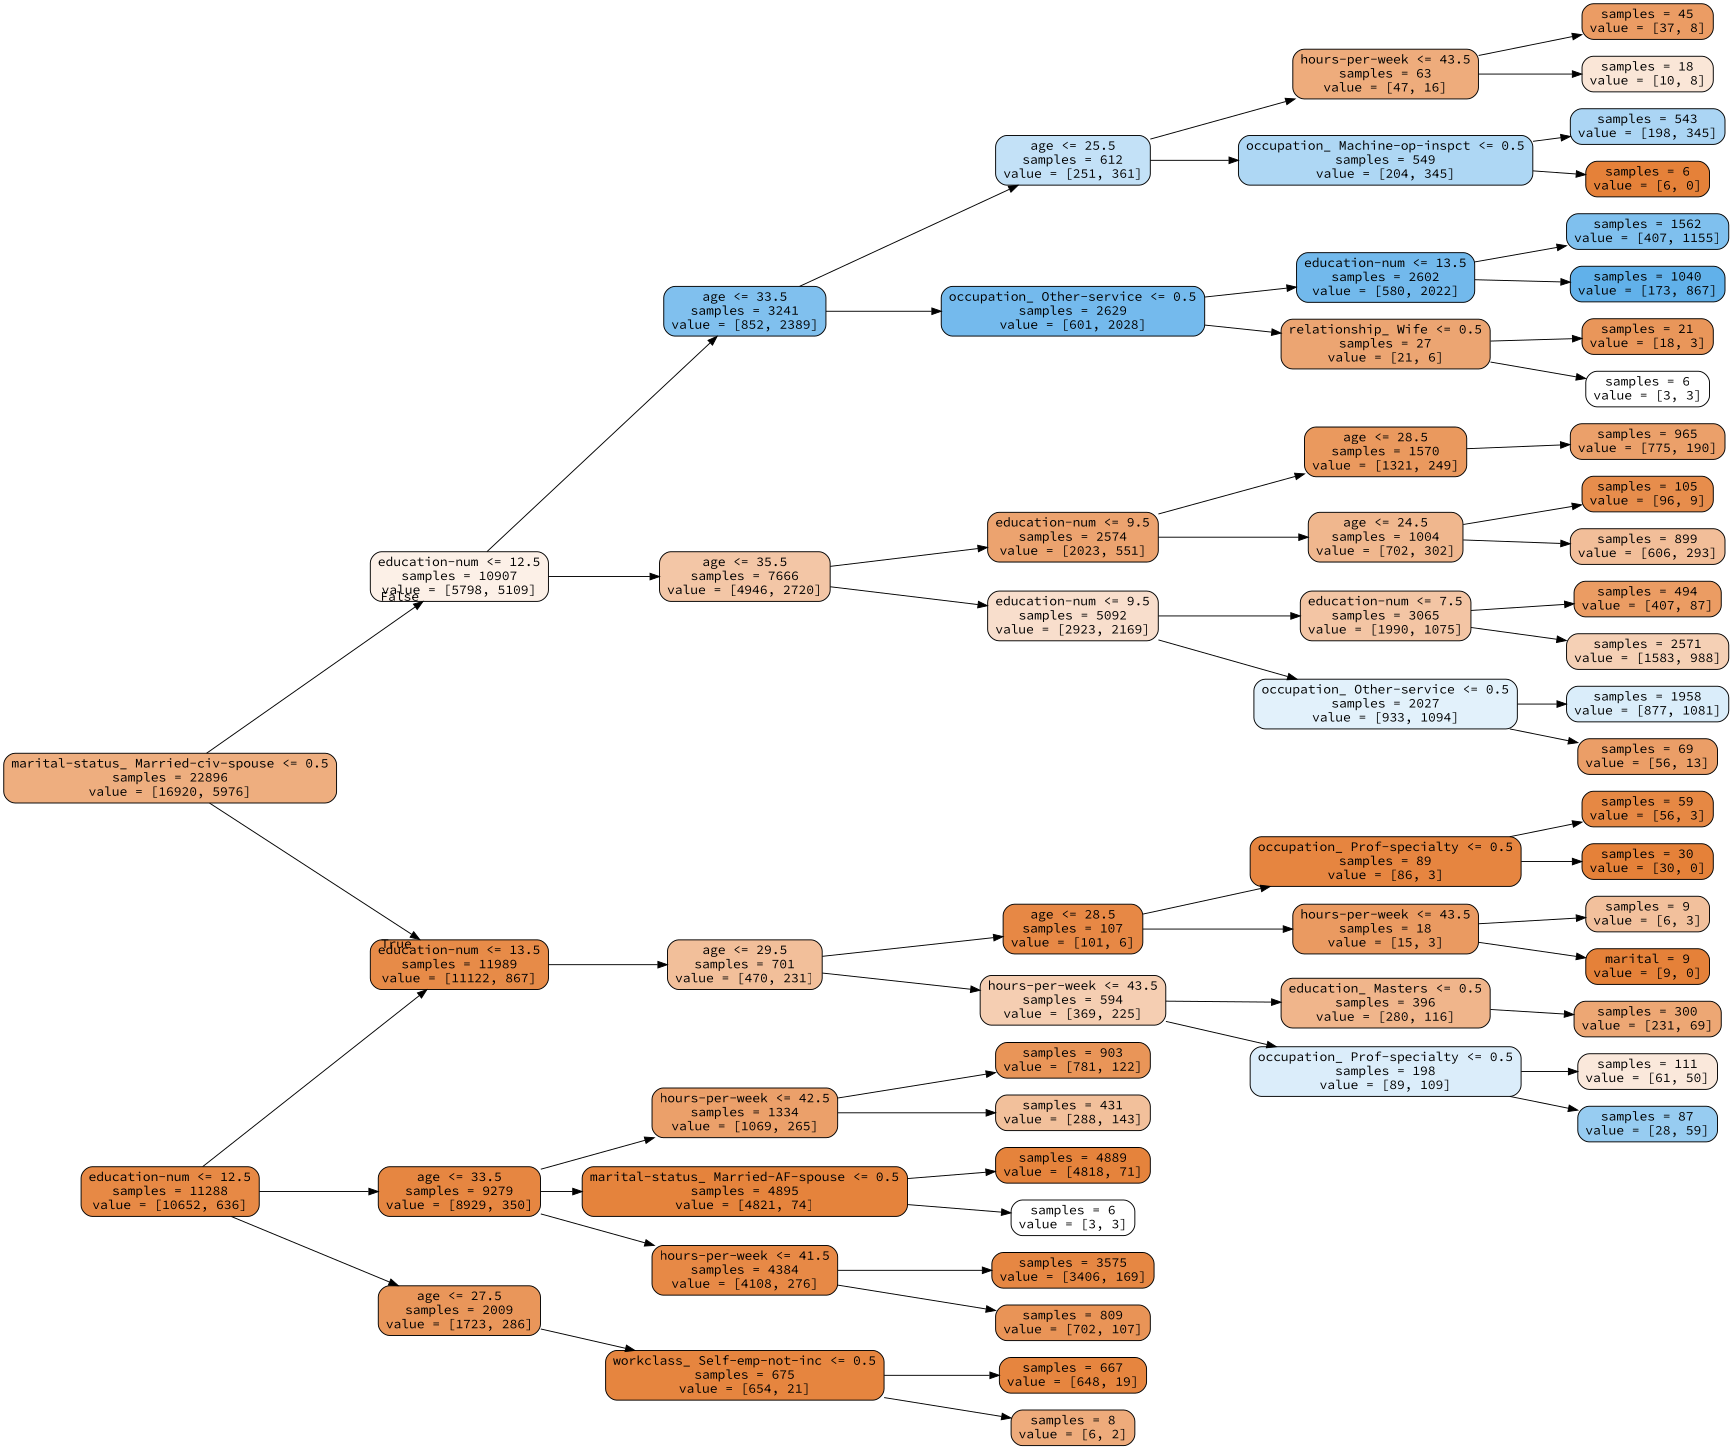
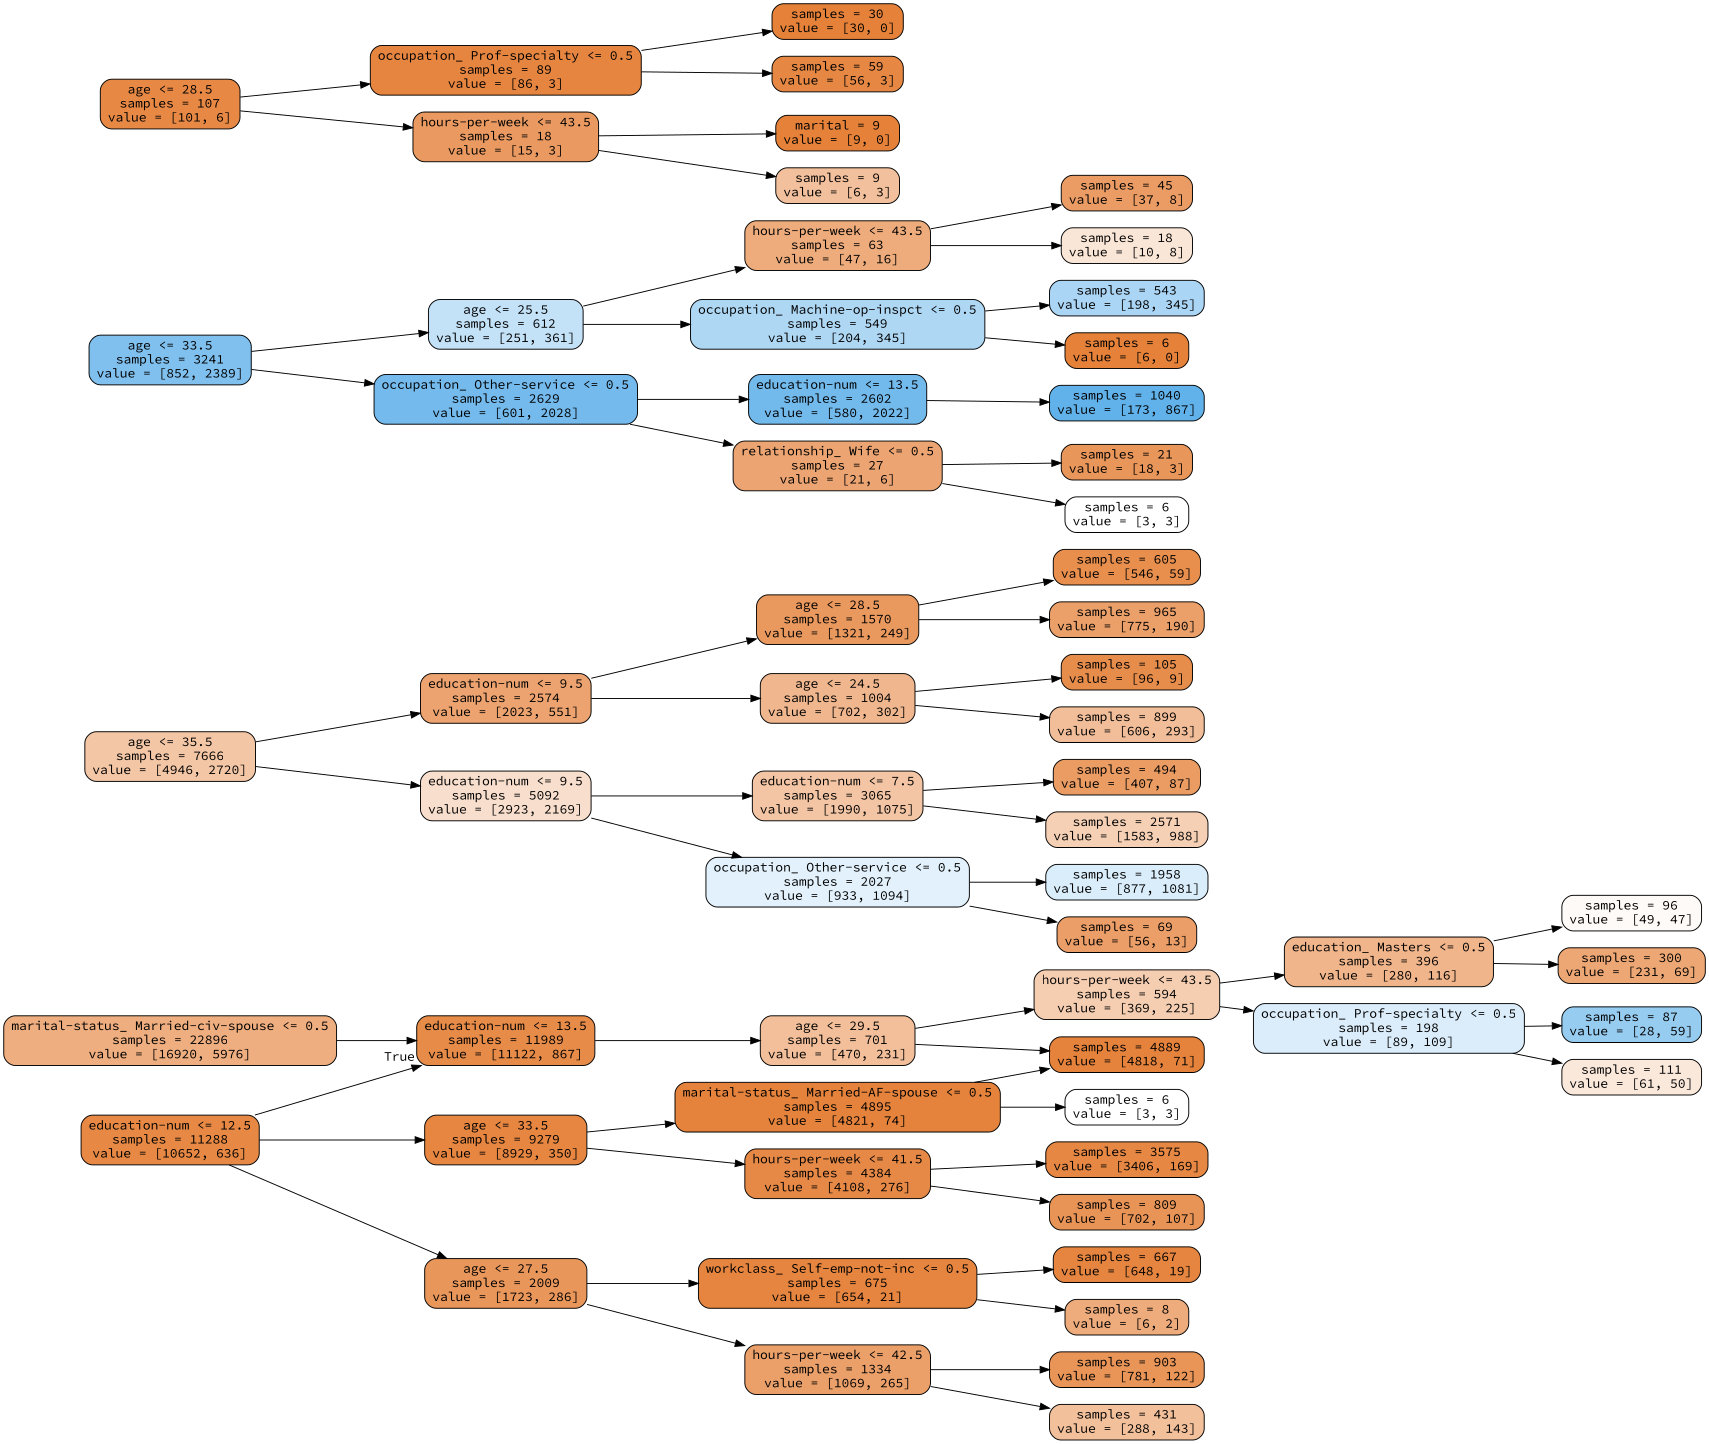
(1648, 232) -> none
none -> (1127, 567)
(459, 577) -> none
none -> (1632, 913)
(908, 947) -> (978, 1047)
(593, 1155) -> (661, 1324)
